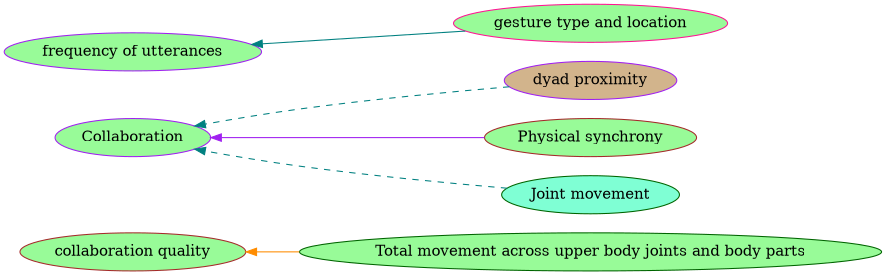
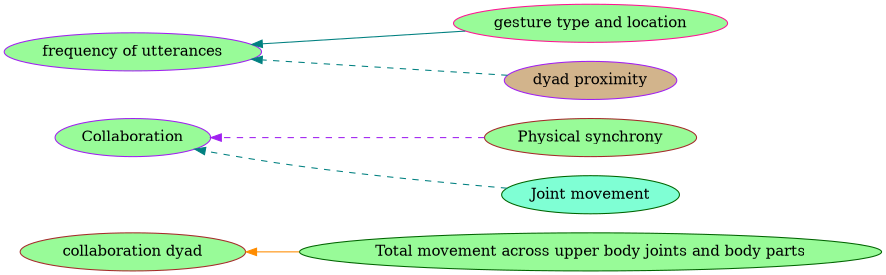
(357, 102) -> (385, 68)
(353, 138) -> (353, 138)
(133, 252) -> (133, 252)
